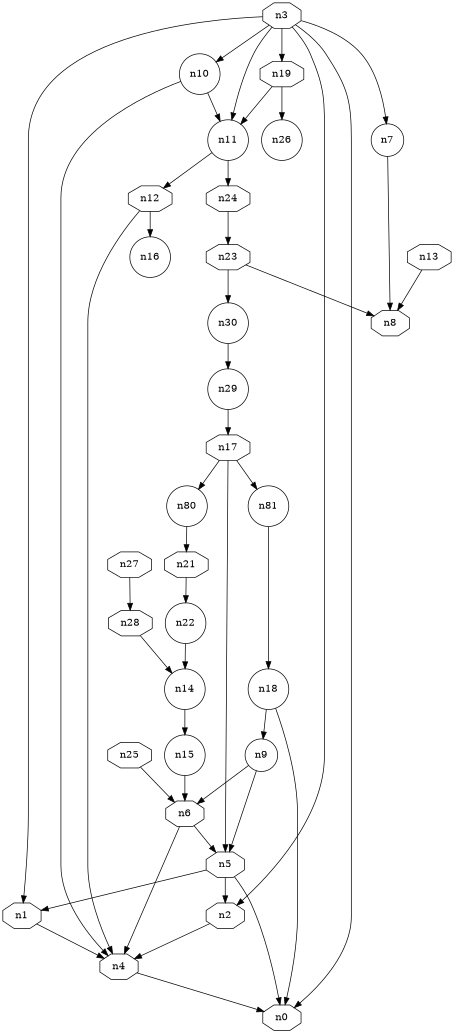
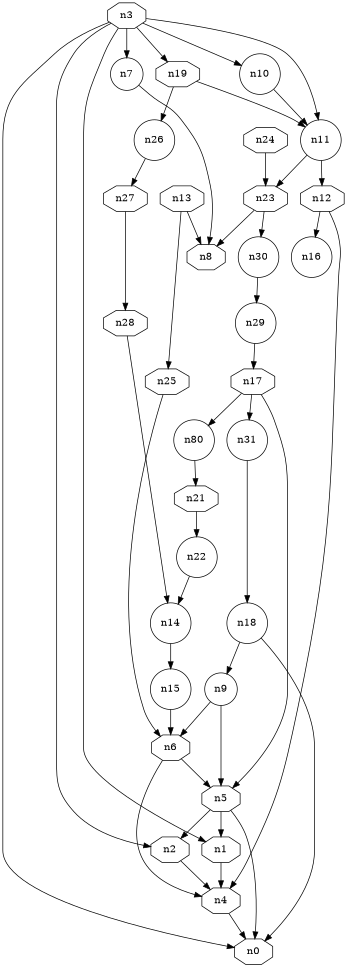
none -> (140, 169)
(228, 170) -> (294, 168)
none -> (175, 287)
(61, 492) -> none
(268, 506) -> (247, 440)
